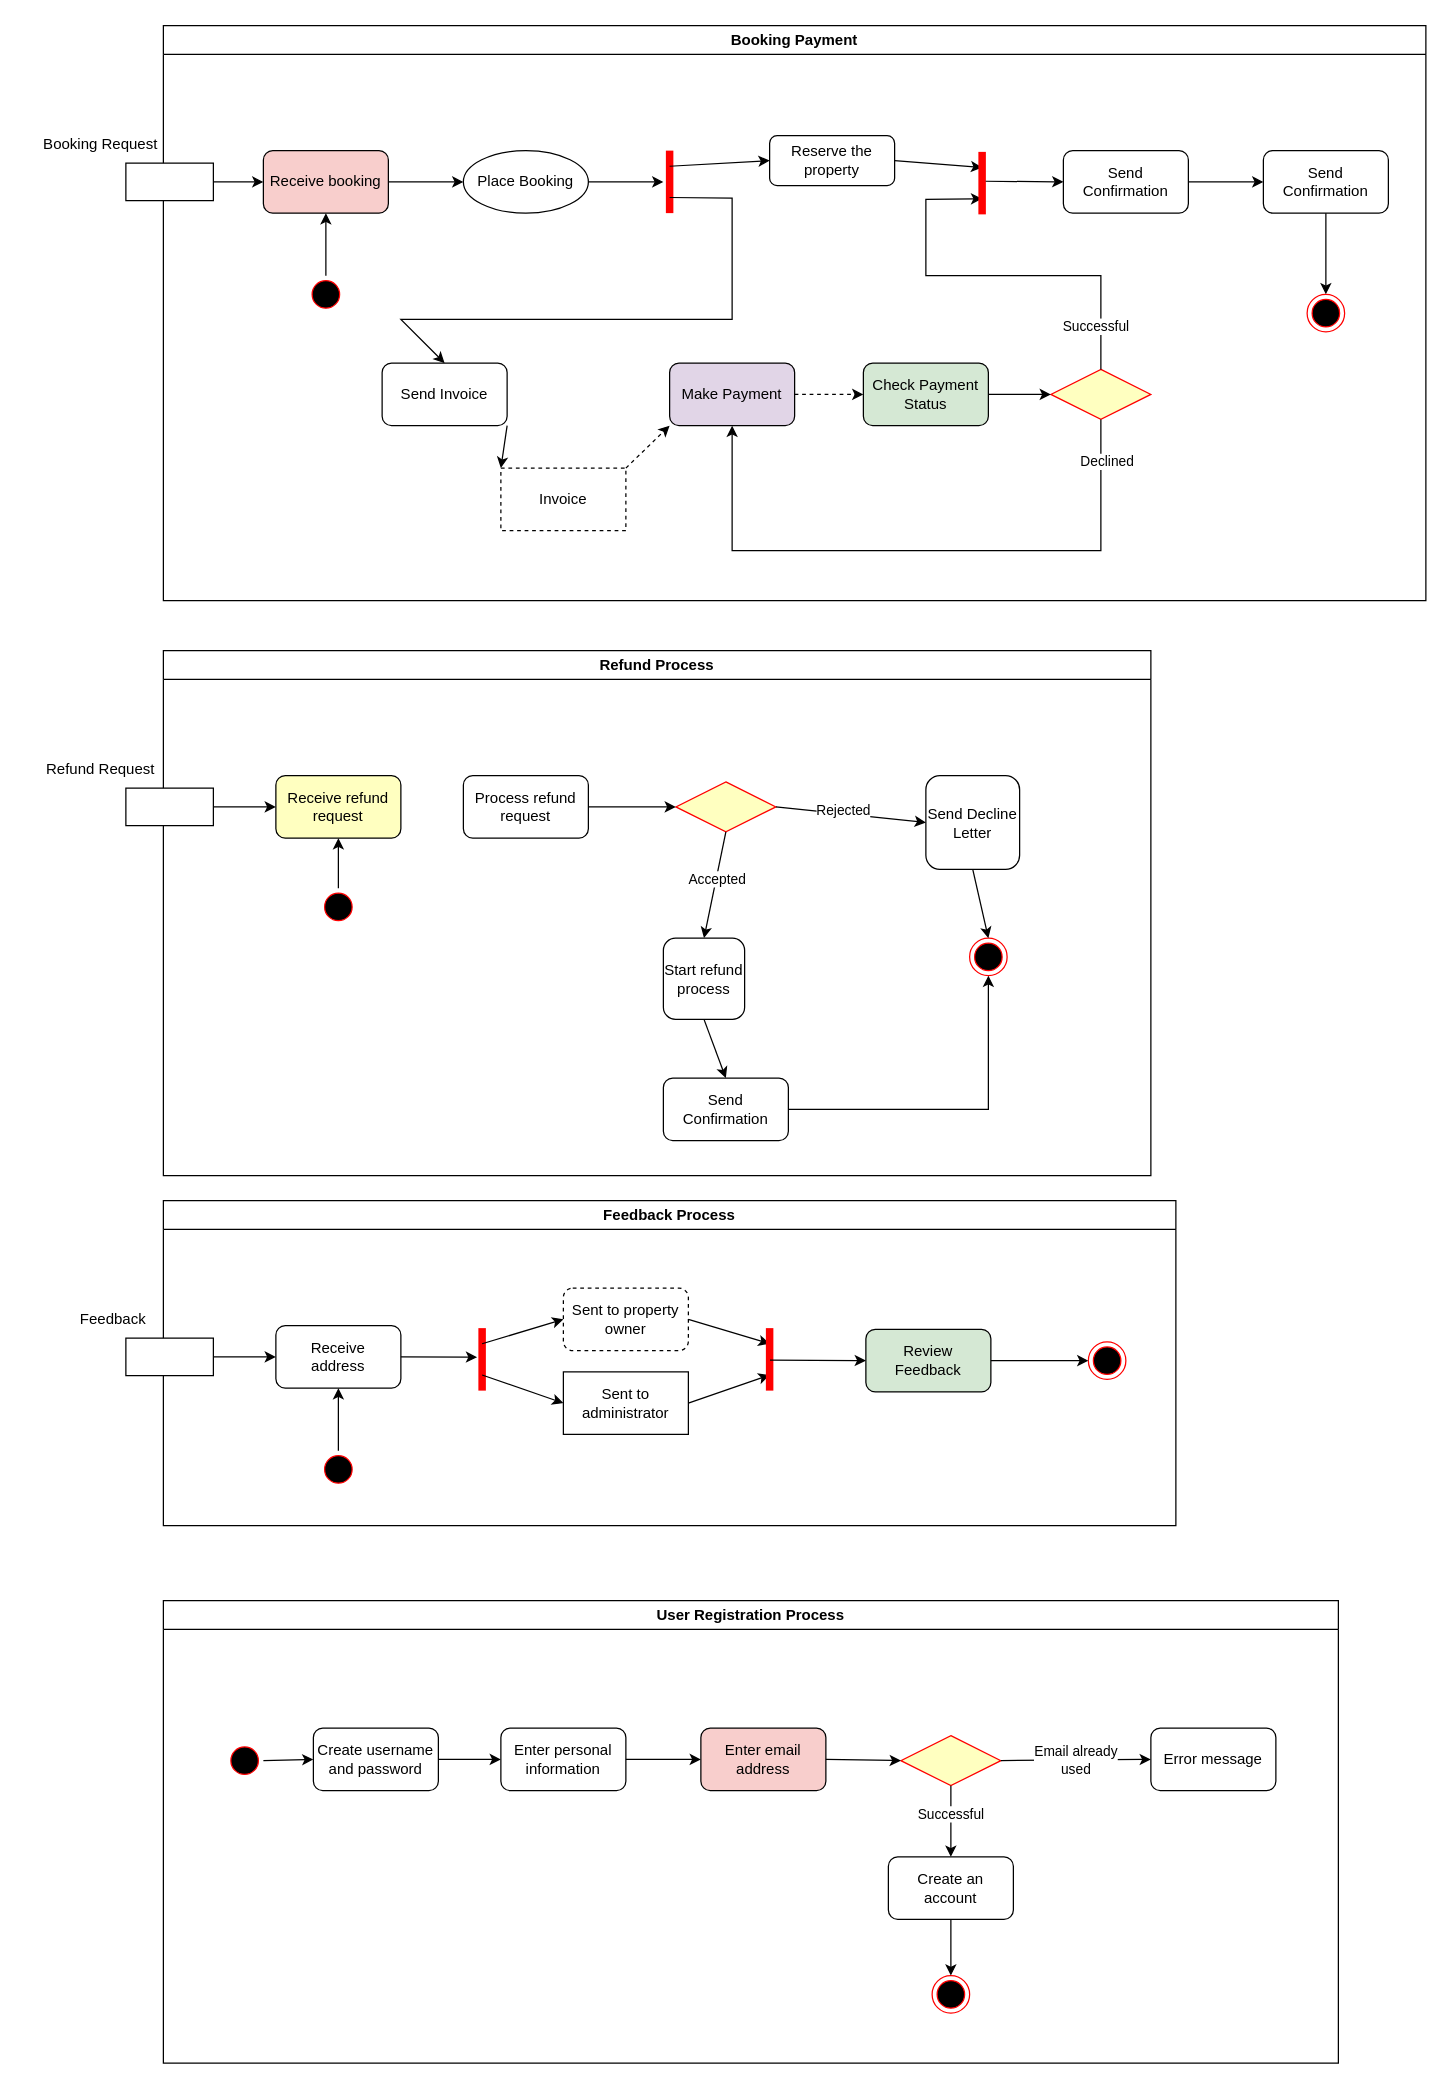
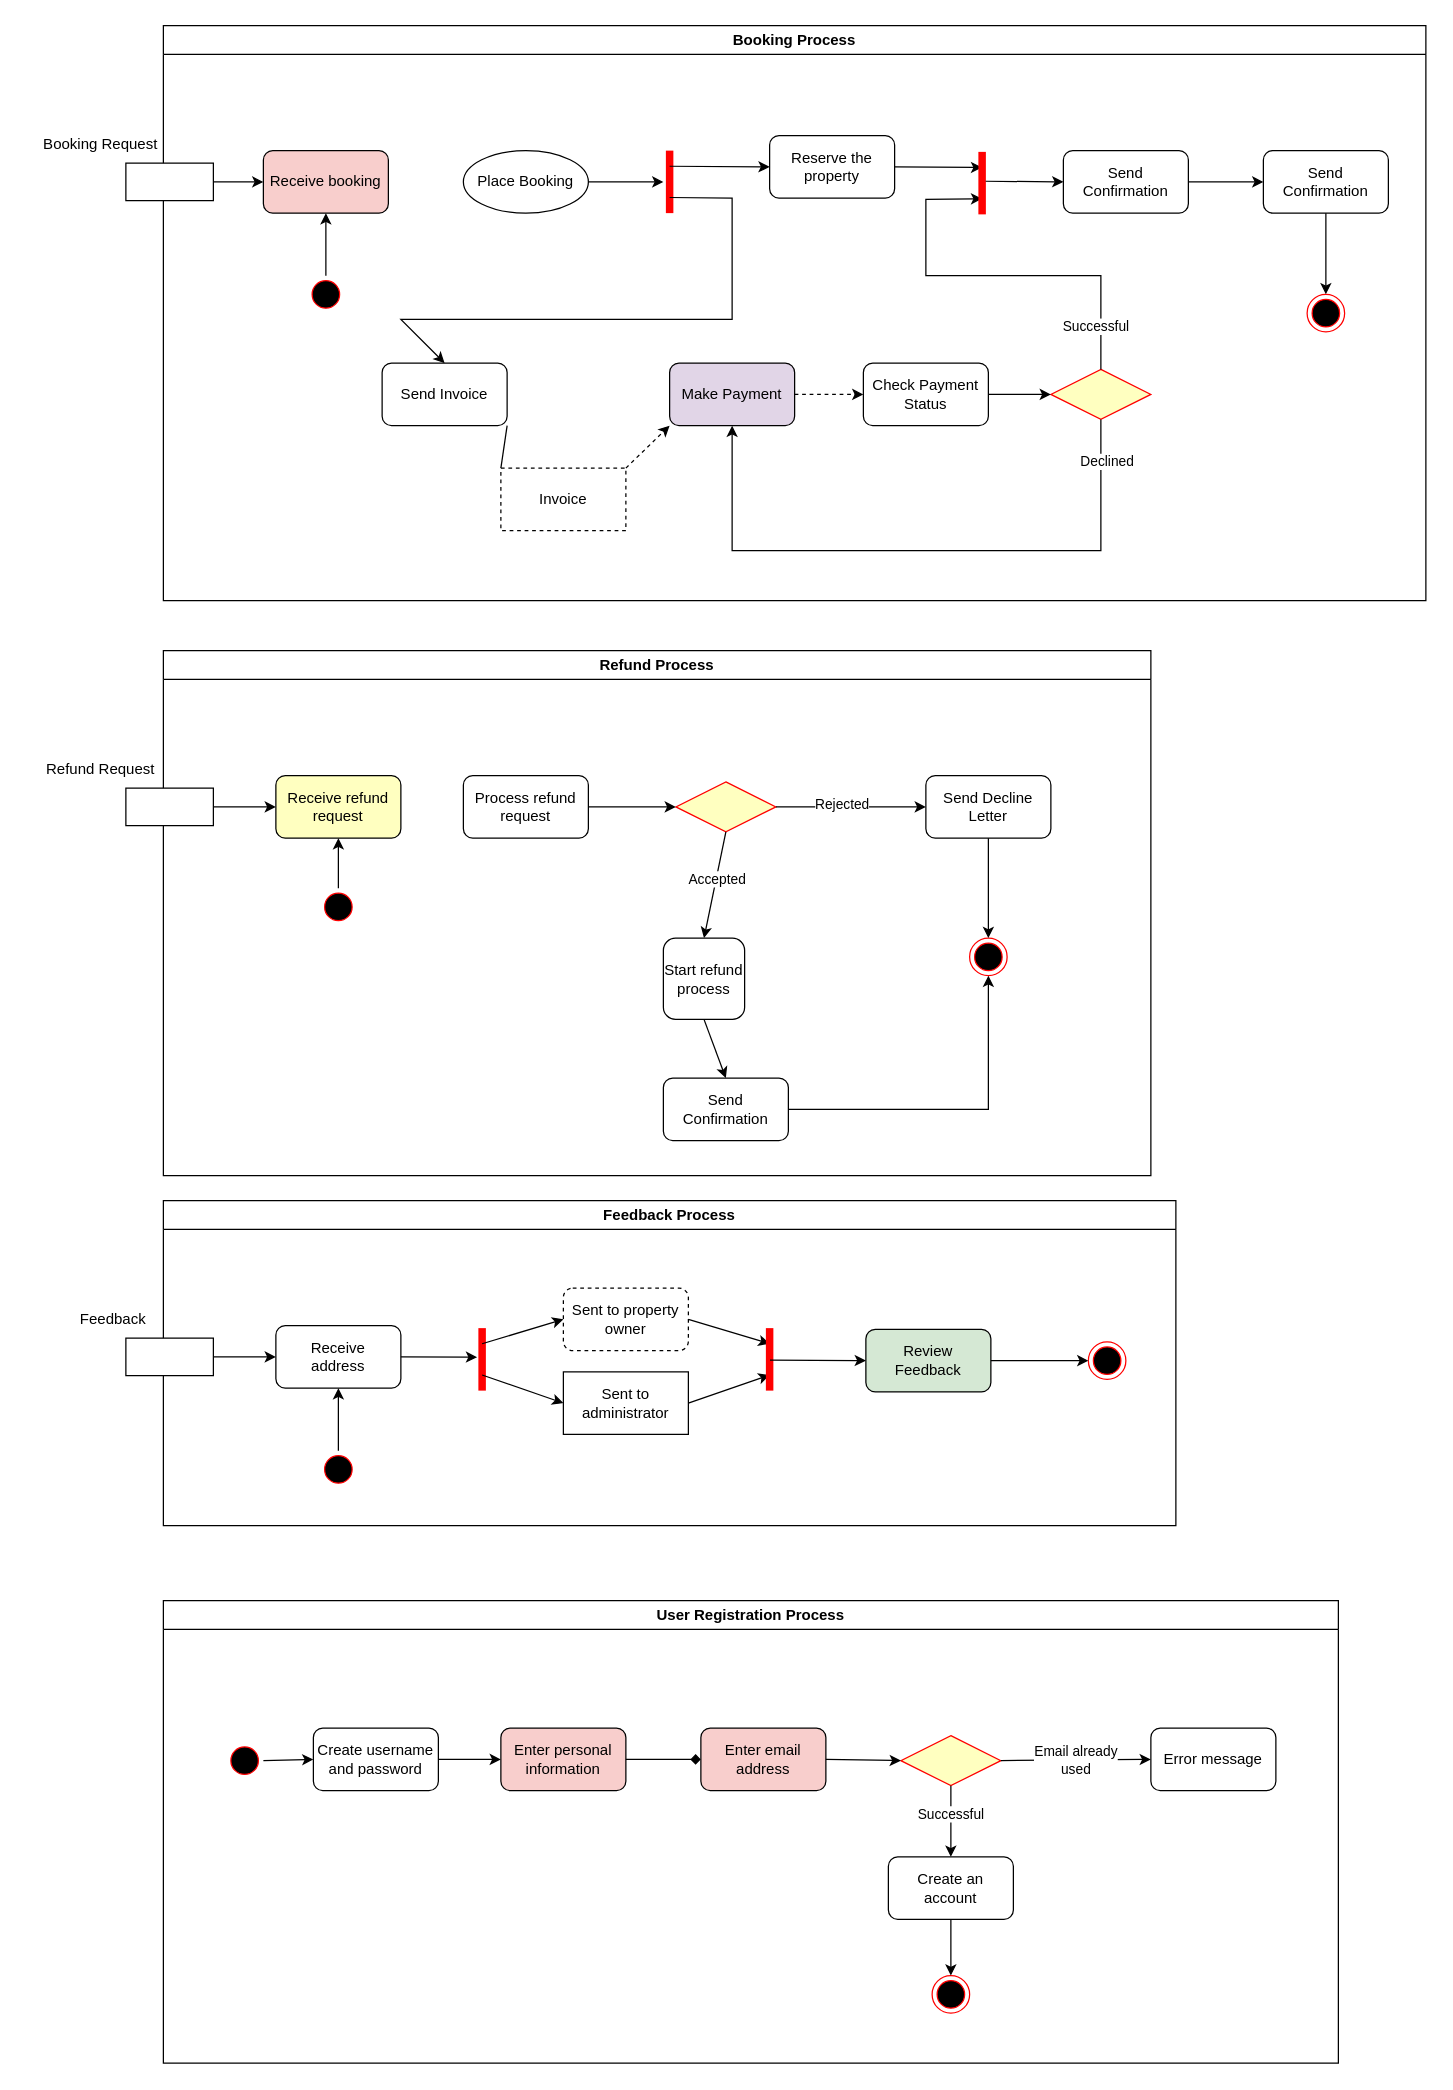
(794, 41) -> (794, 41)
(832, 161) -> (832, 167)
(421, 182) -> none
(926, 394) -> (926, 394)
(502, 458) -> (502, 461)
(973, 823) -> (988, 807)
(563, 1759) -> (563, 1759)
(691, 1759) -> (690, 1759)
